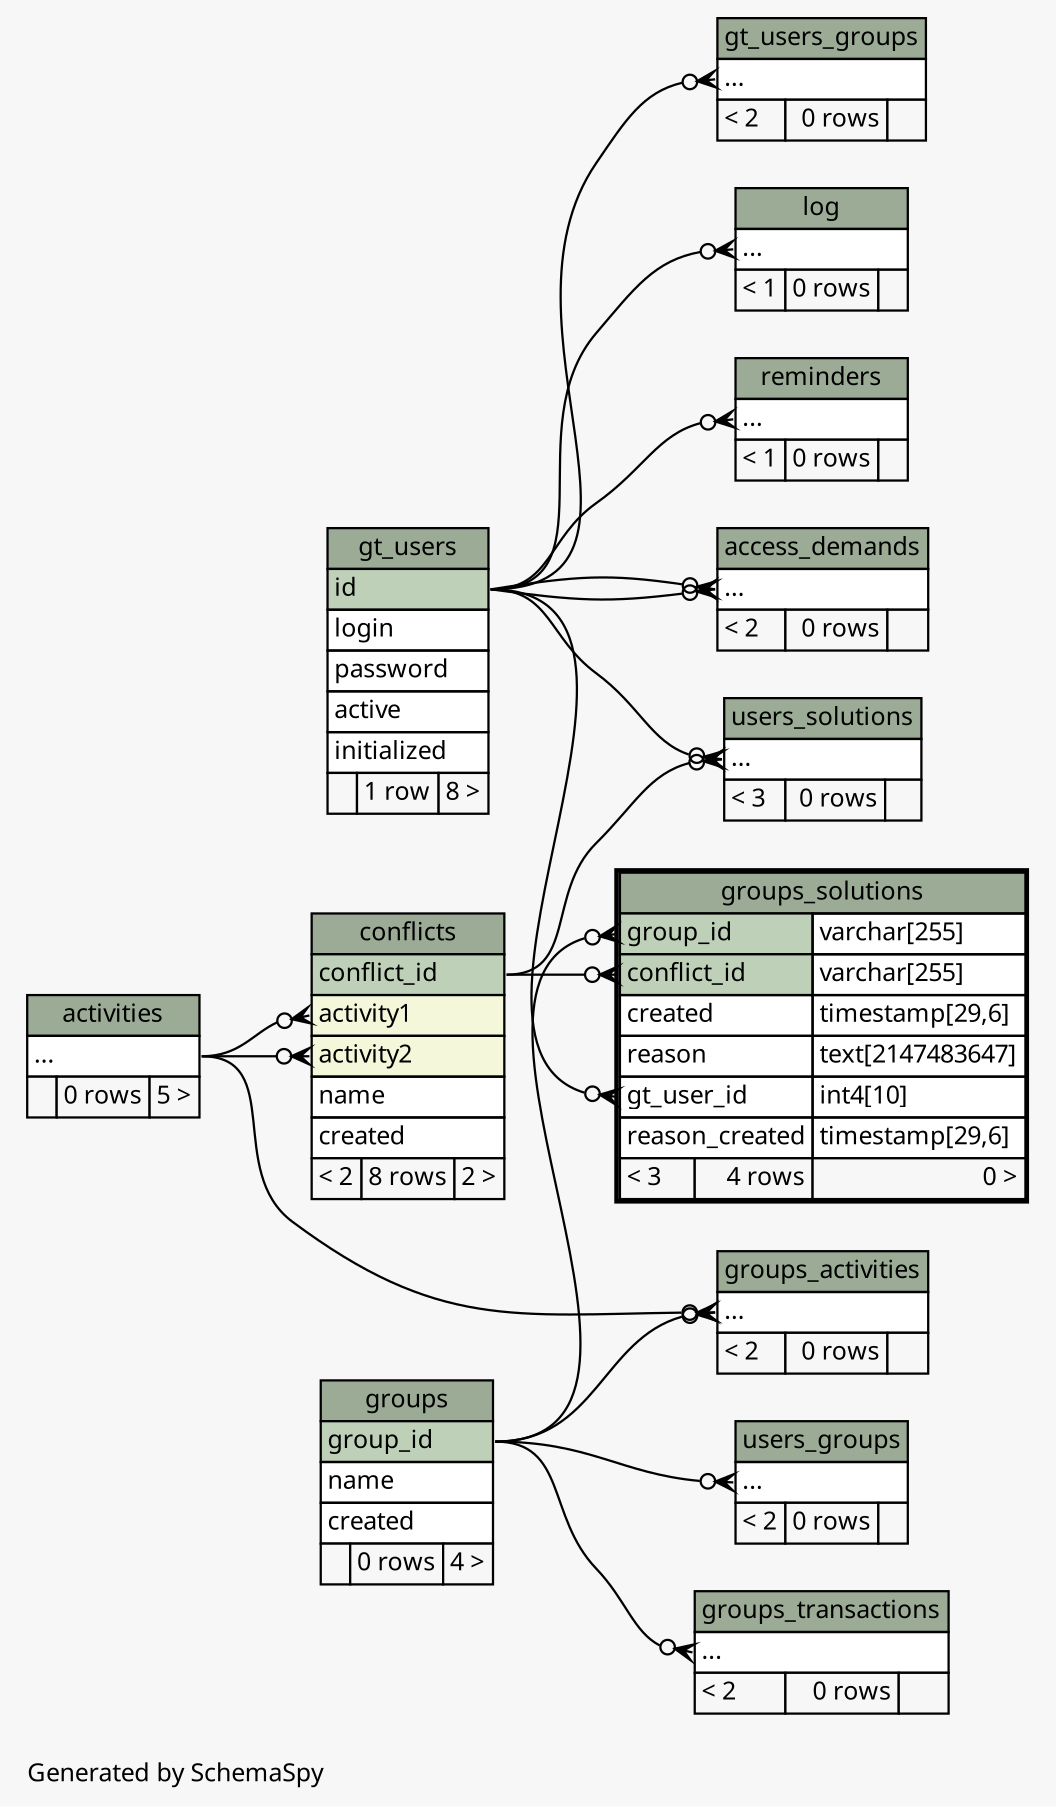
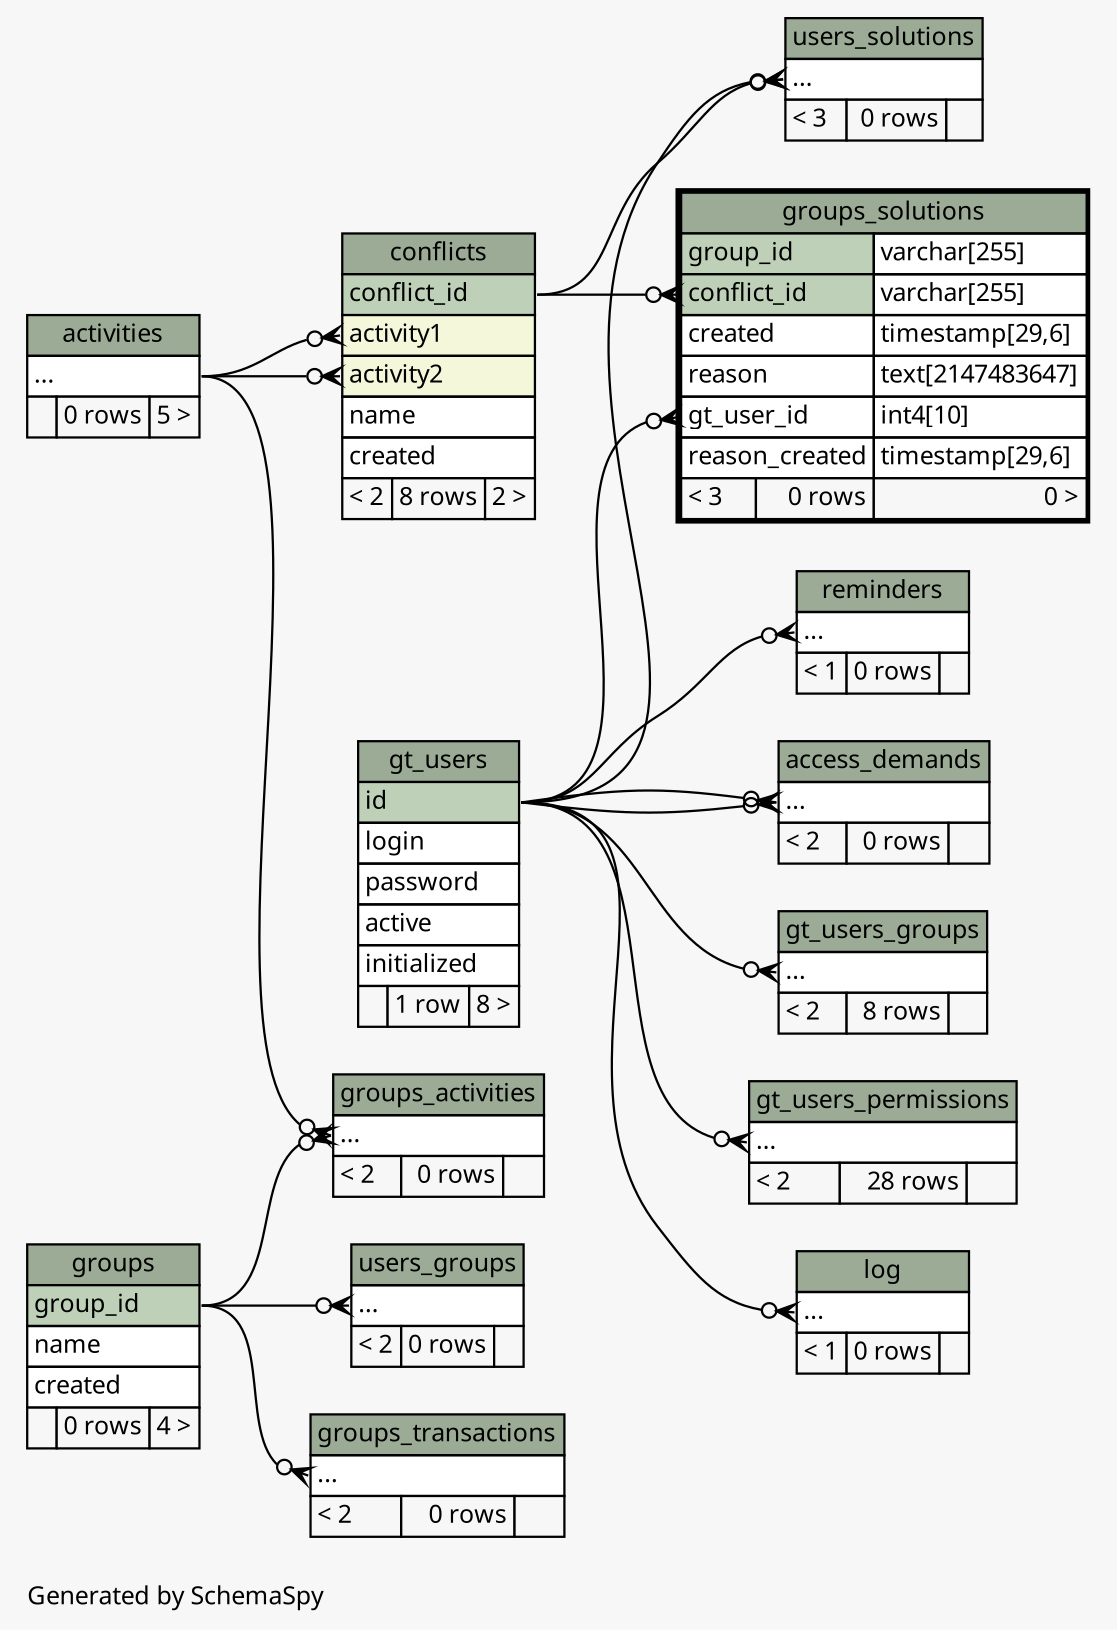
(841, 119) -> (902, 1012)
none -> (883, 1142)
(766, 1178) -> (827, 498)
(560, 1204) -> none
